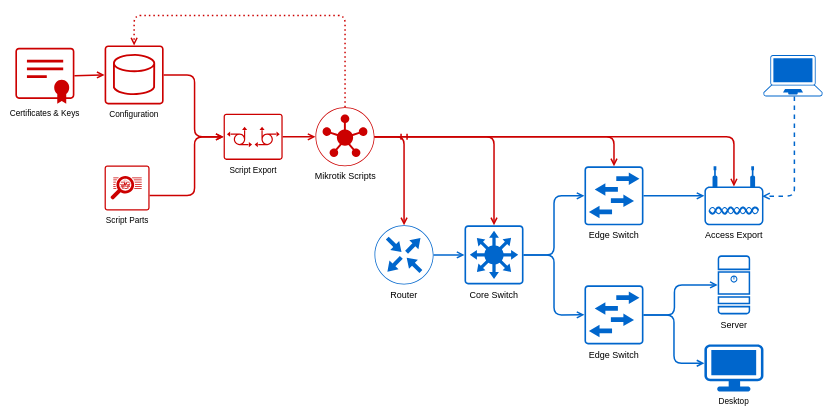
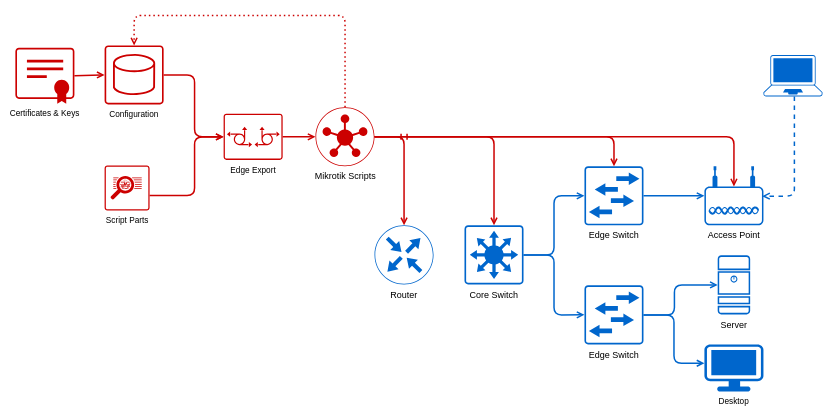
(254, 170) -> (254, 170)
(734, 236) -> (734, 236)
(447, 255) -> none
